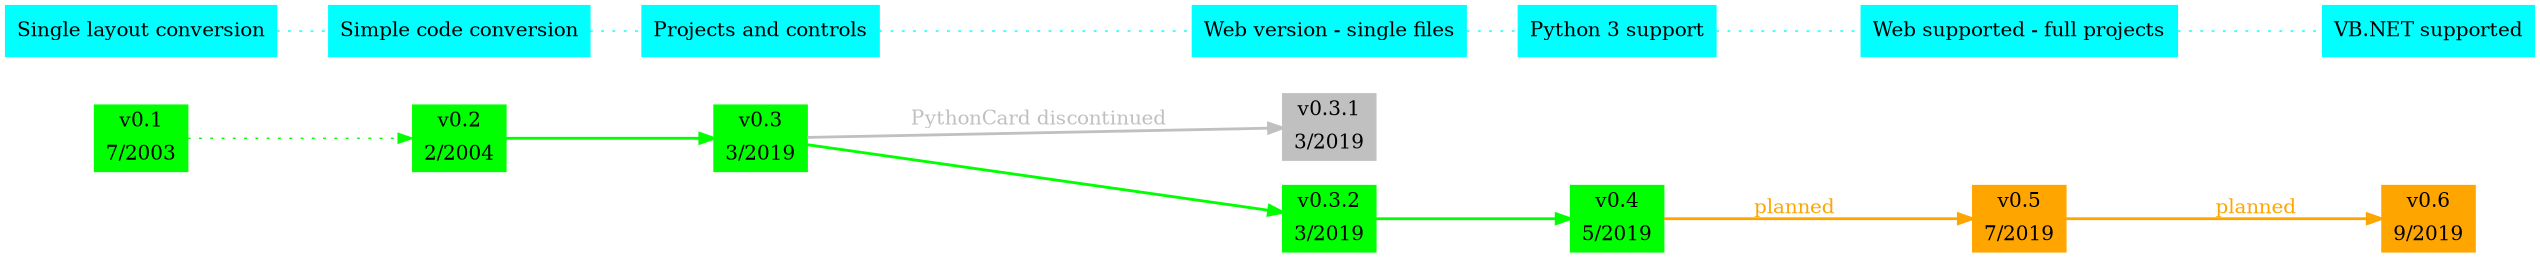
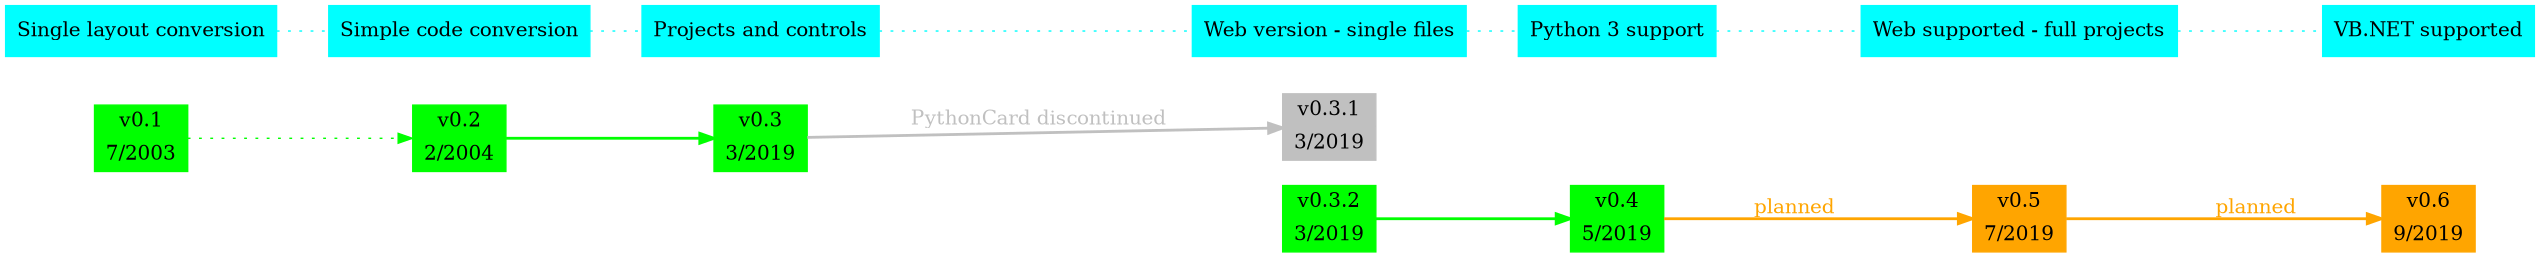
(1038, 177) -> none
